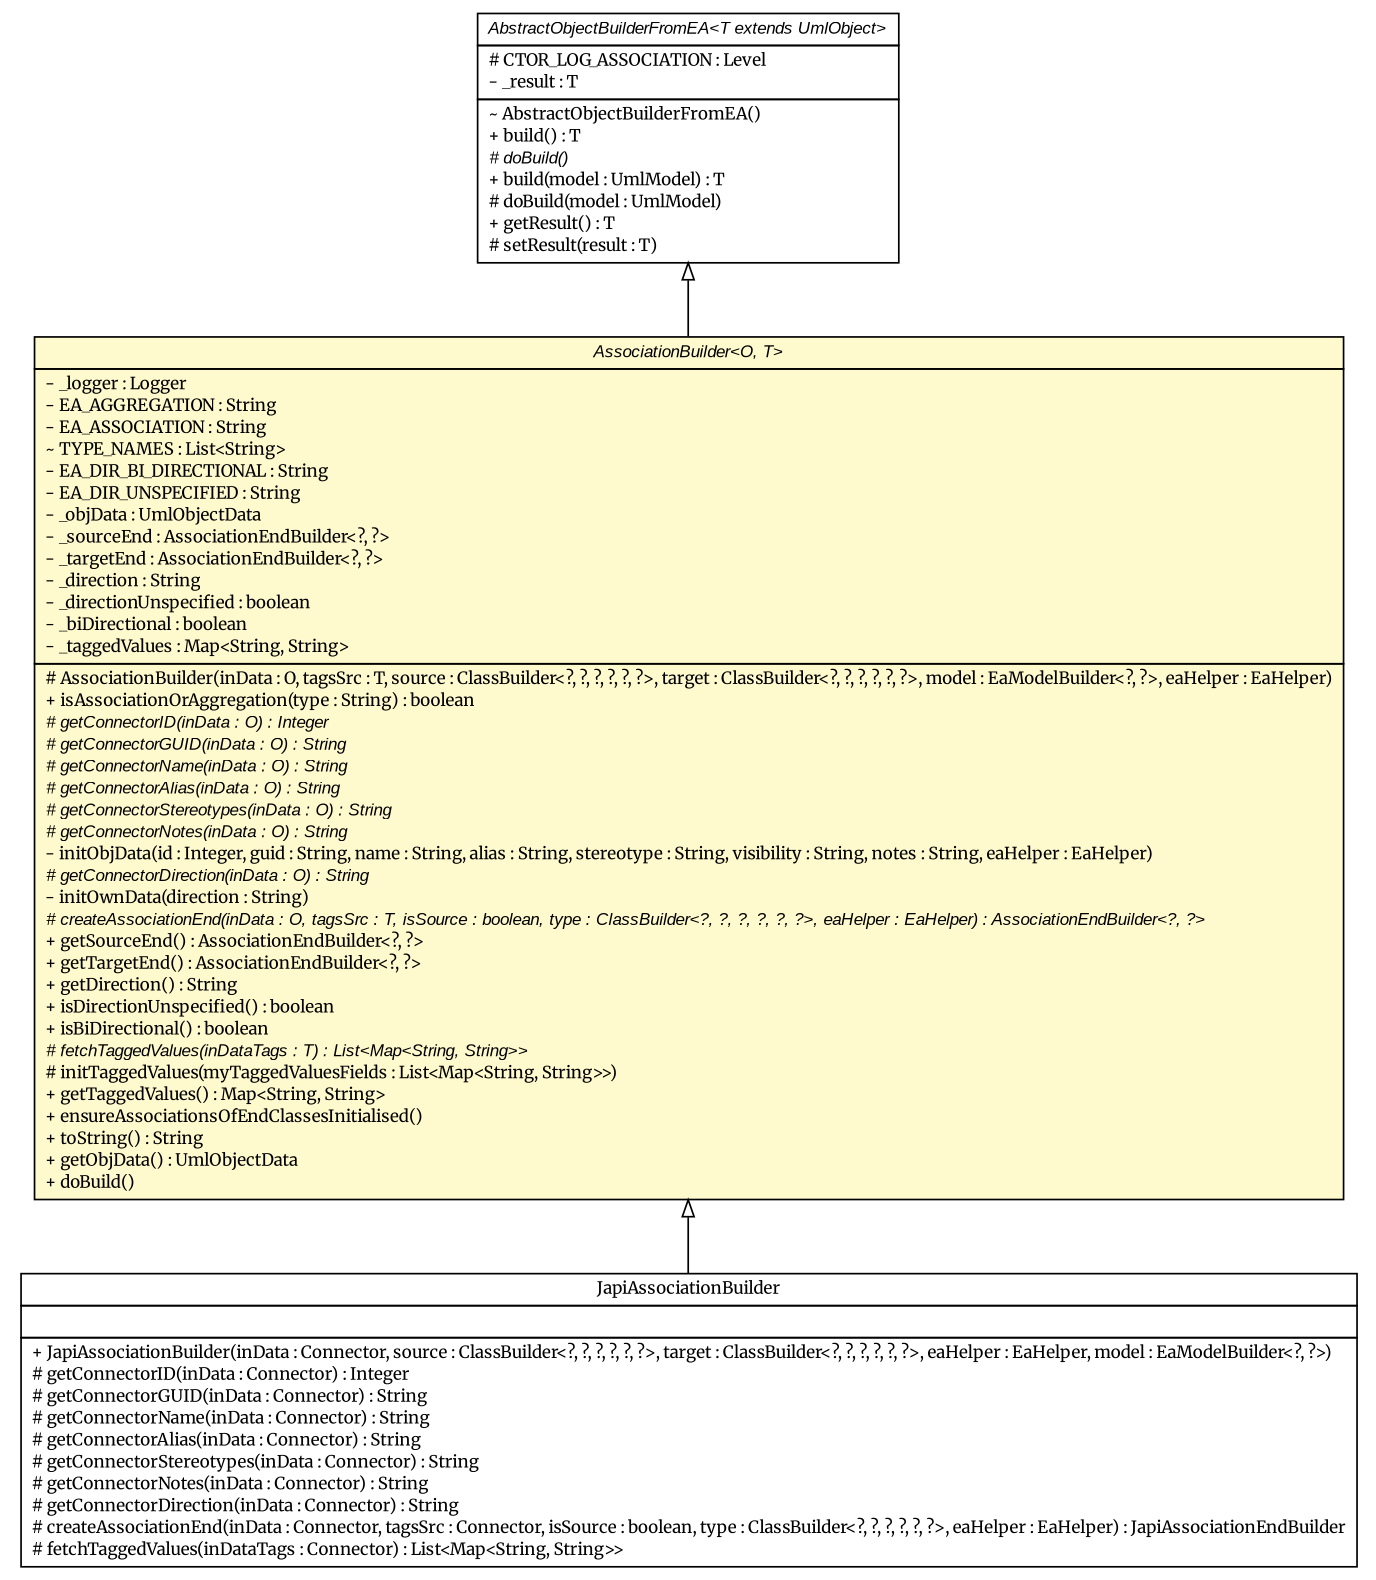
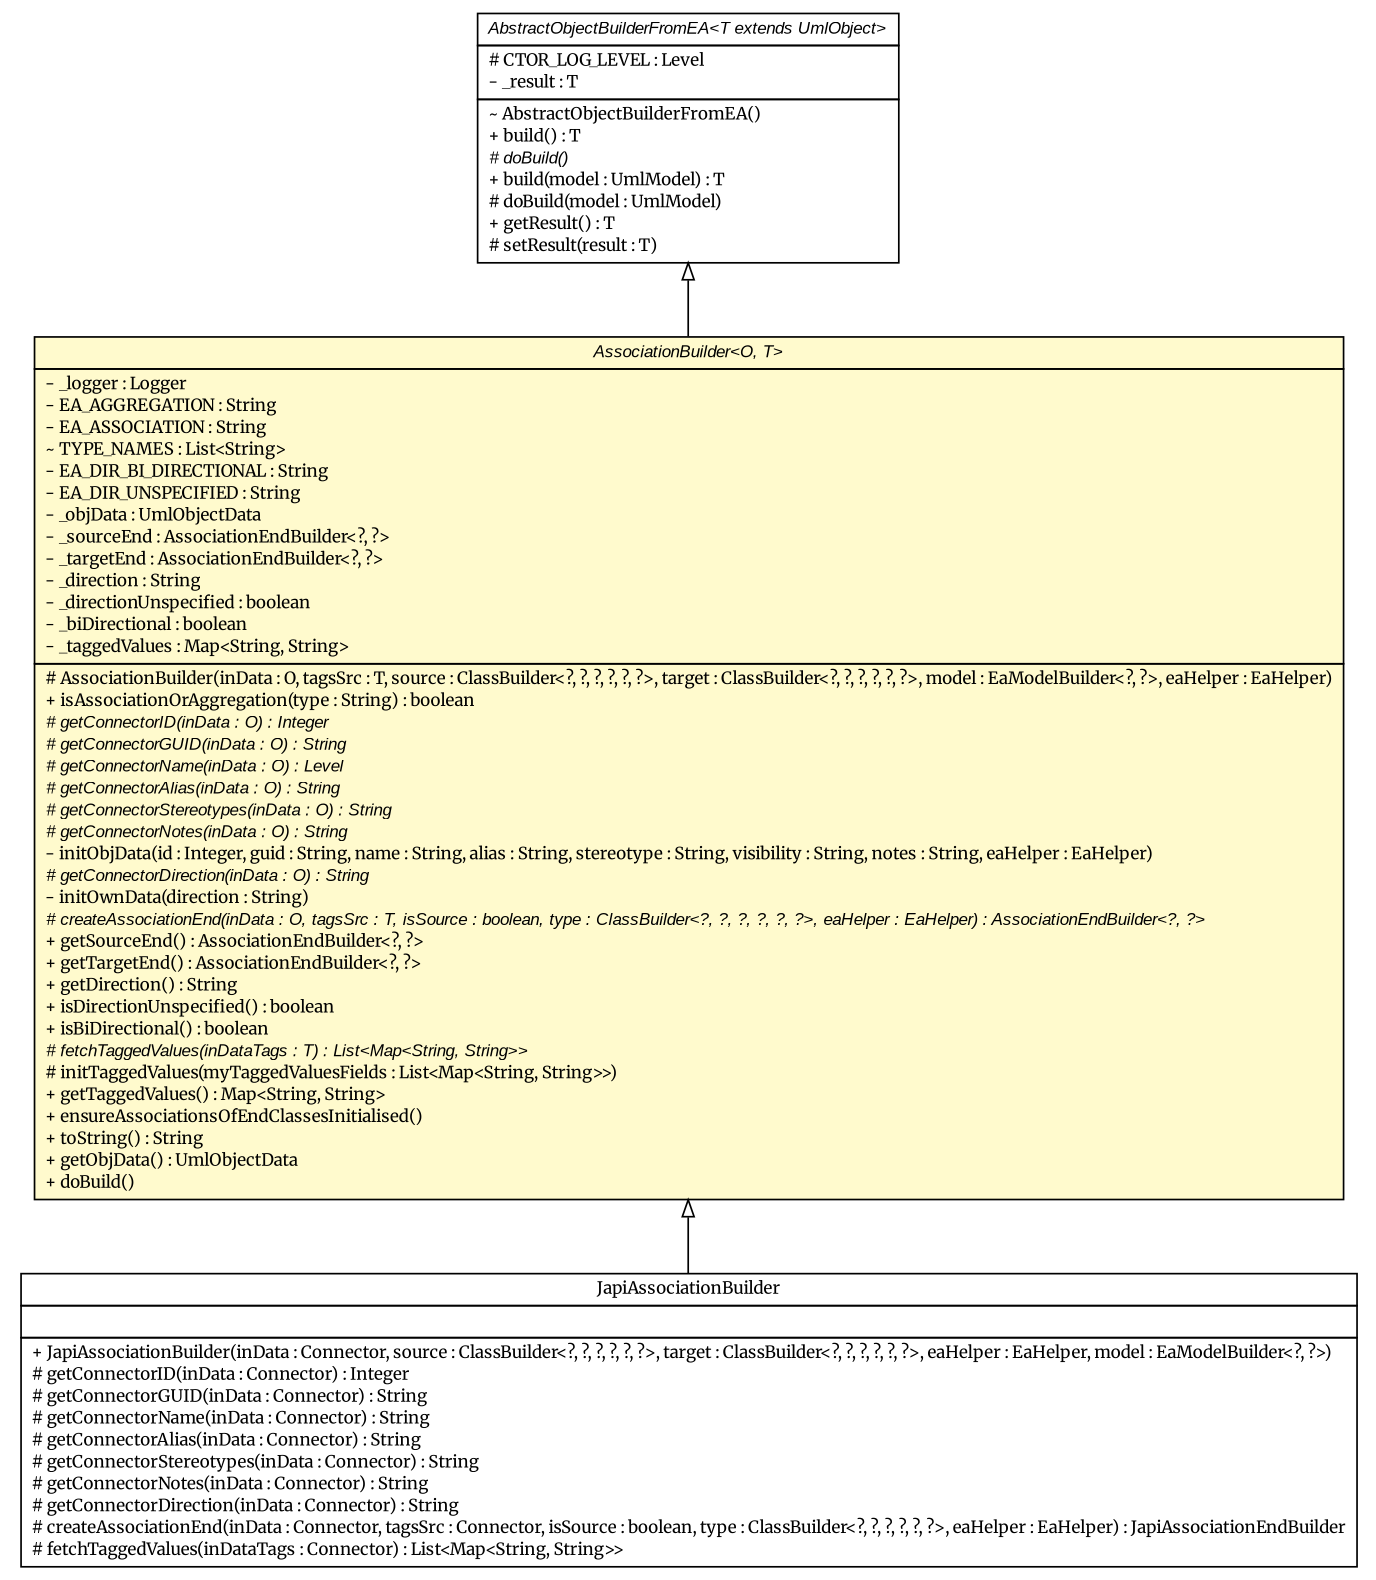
(628, 61) -> (596, 61)
(197, 767) -> (195, 767)
